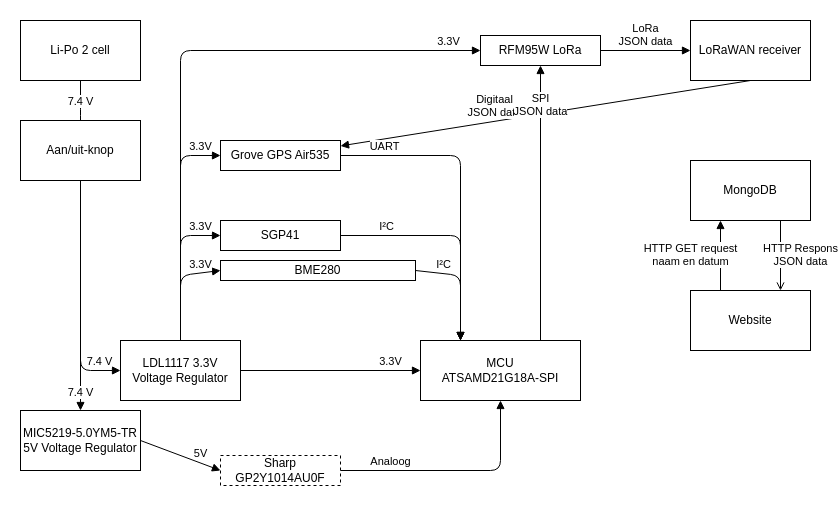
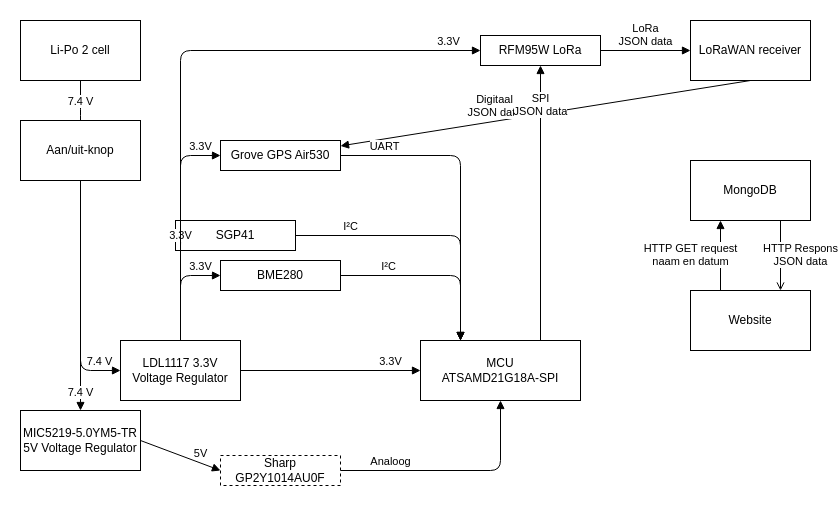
(281, 156) -> (281, 156)
(281, 236) -> (236, 236)
(318, 271) -> (281, 276)
